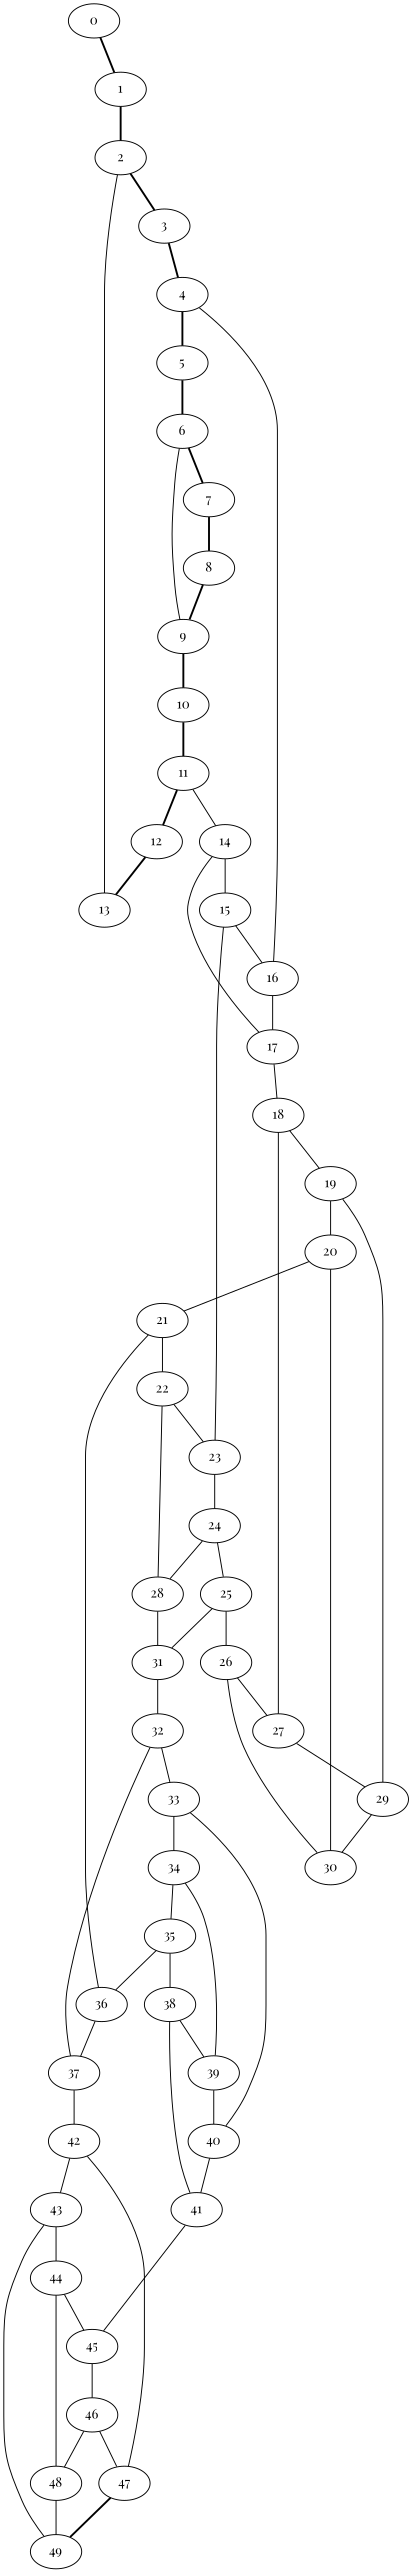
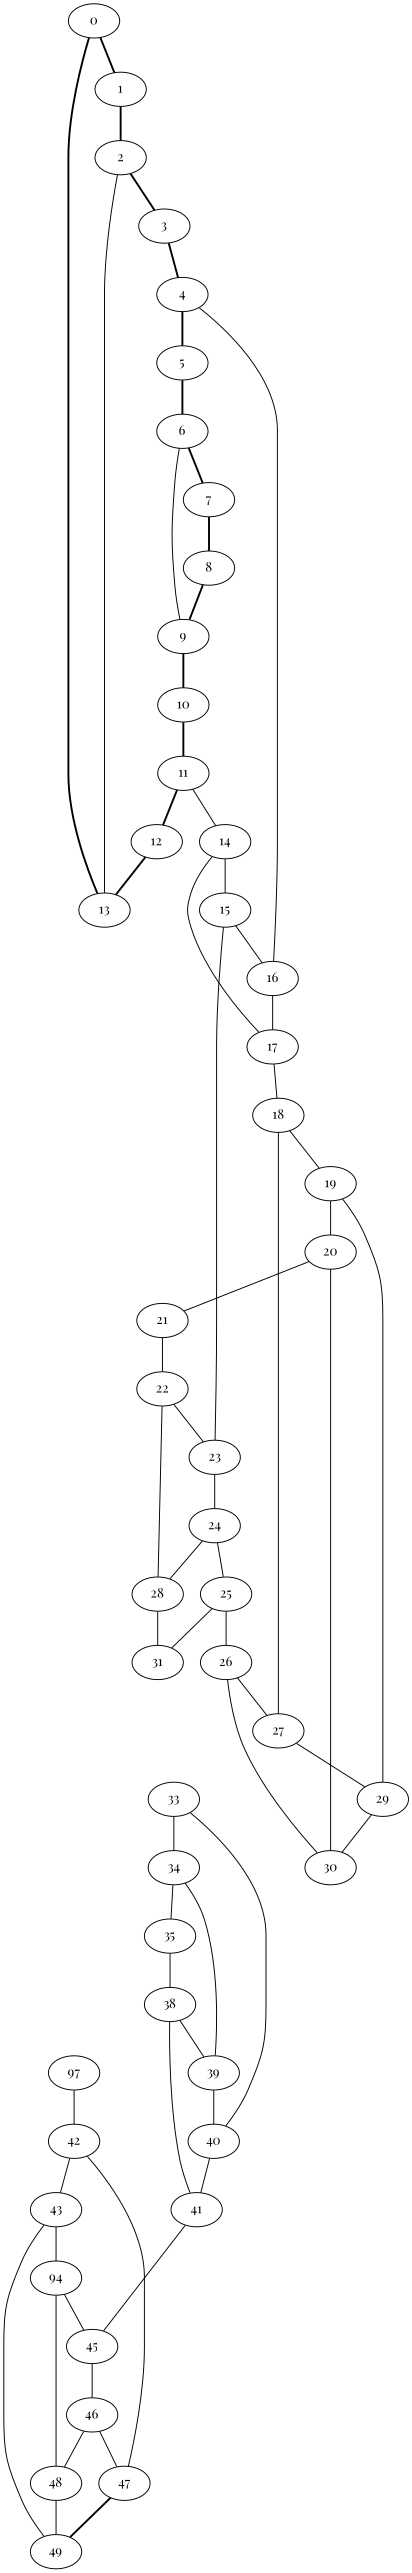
none -> (68, 467)
(158, 1731) -> none
(102, 2005) -> none
(74, 2073) -> (74, 2073)
(56, 2278) -> (56, 2278)
